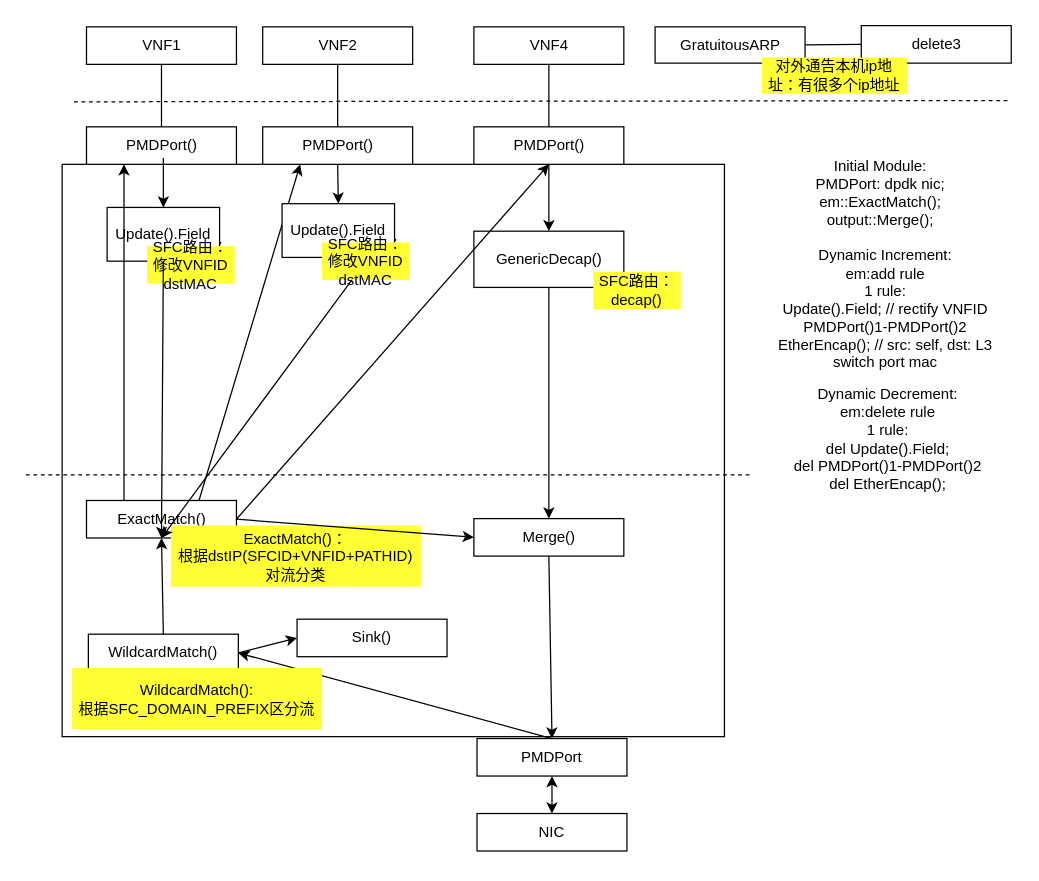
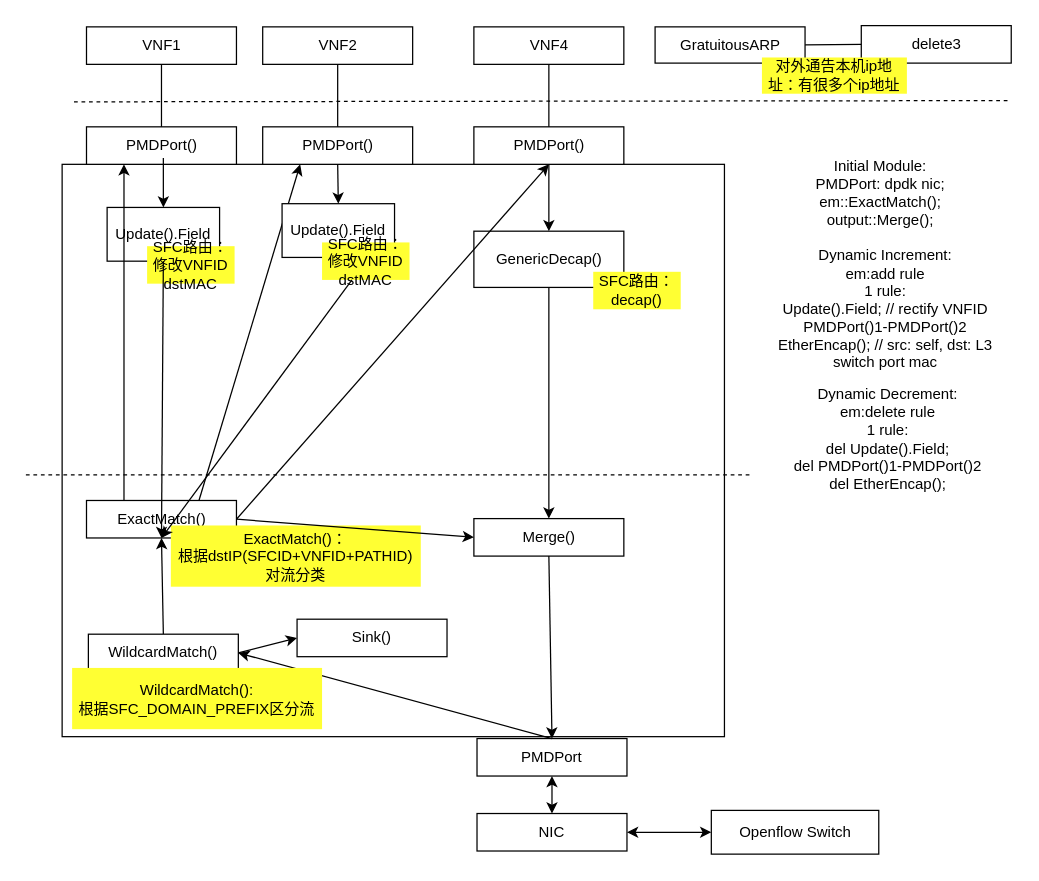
none -> (669, 833)
none -> (795, 833)
